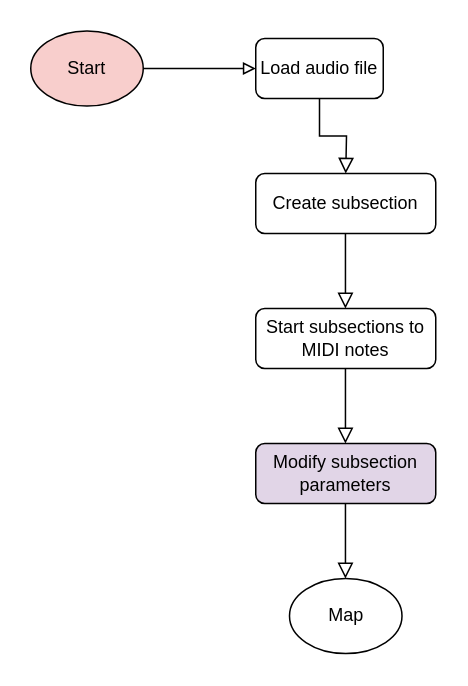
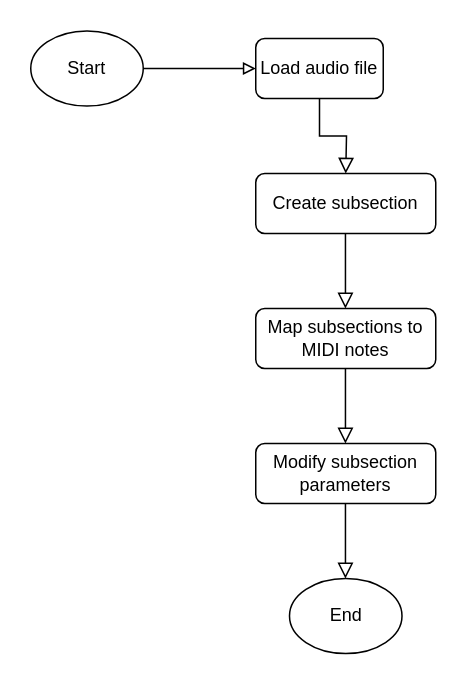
(87, 68) -> (87, 68)
(346, 338) -> (346, 338)
(346, 473) -> (346, 473)
(347, 616) -> (347, 616)
